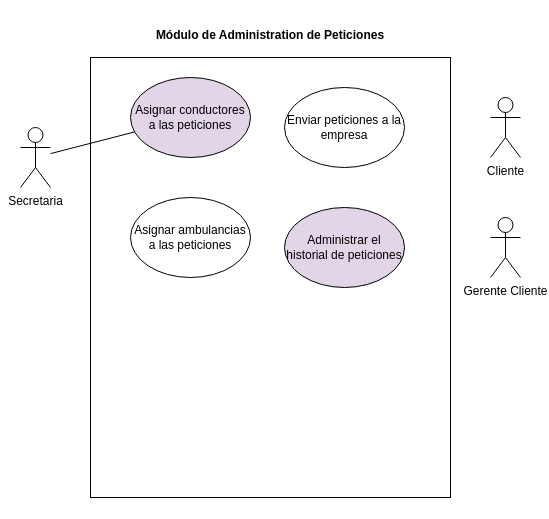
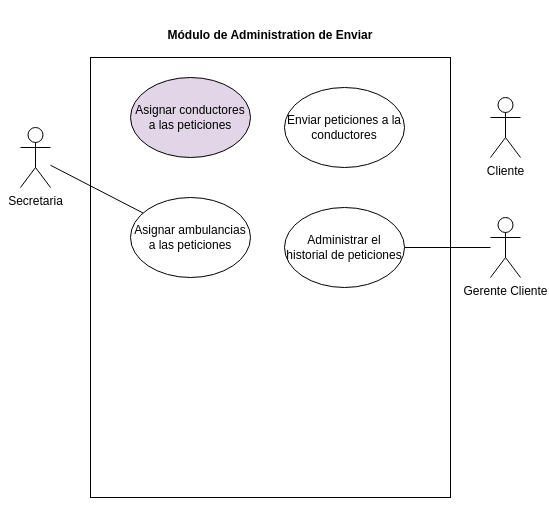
(271, 36) -> (271, 36)
(345, 128) -> (345, 128)
(93, 143) -> none
none -> (97, 189)
(345, 248) -> (345, 248)
none -> (448, 248)
